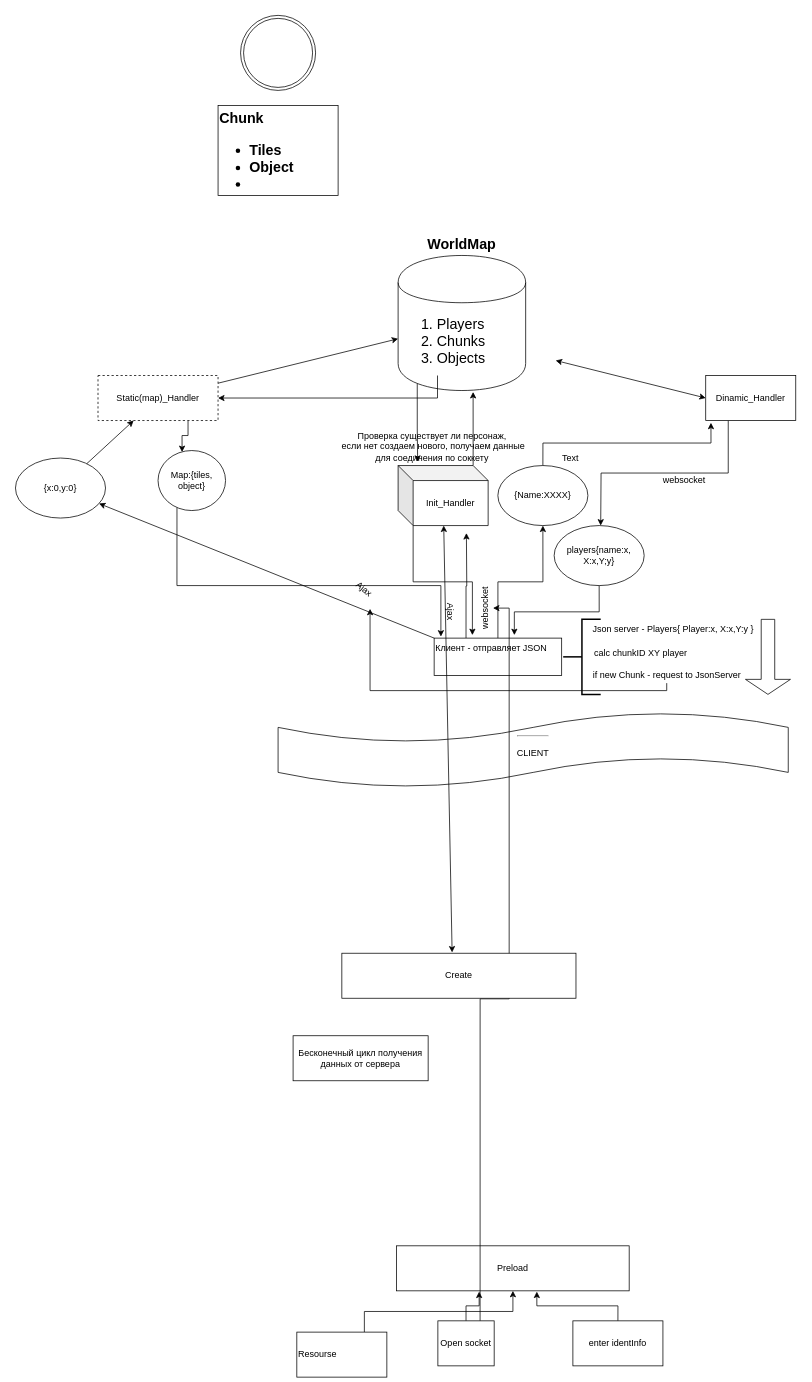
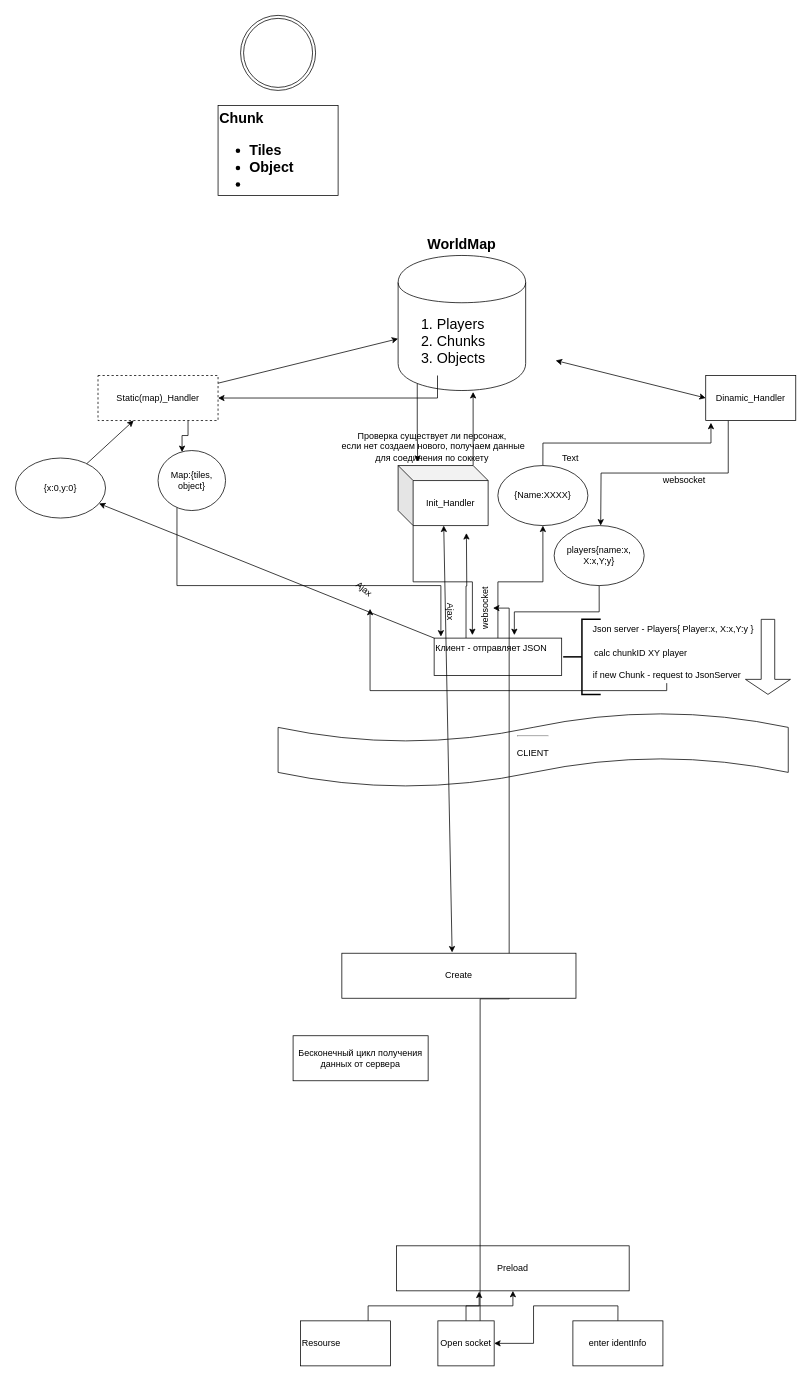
(537, 1299) -> (533, 1340)
(342, 1354) -> (345, 1343)
